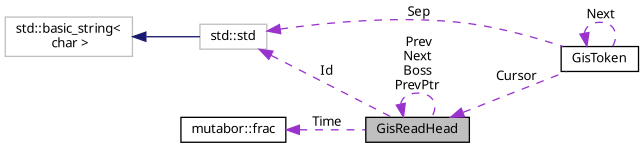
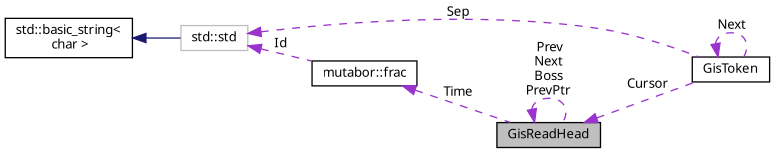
(69, 37) -> (69, 38)
(331, 86) -> (286, 55)
